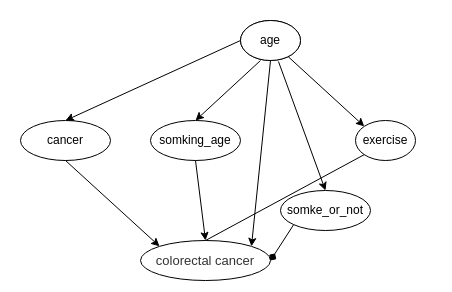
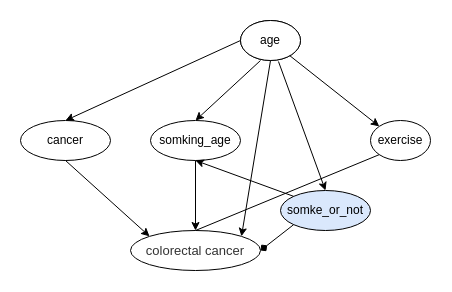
(386, 141) -> (401, 141)
none -> (248, 180)
(326, 211) -> (326, 211)
(206, 261) -> (196, 251)
